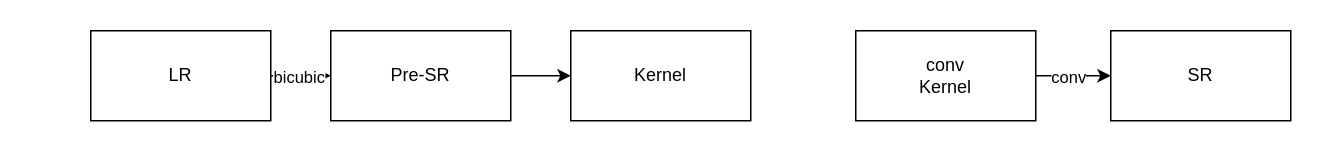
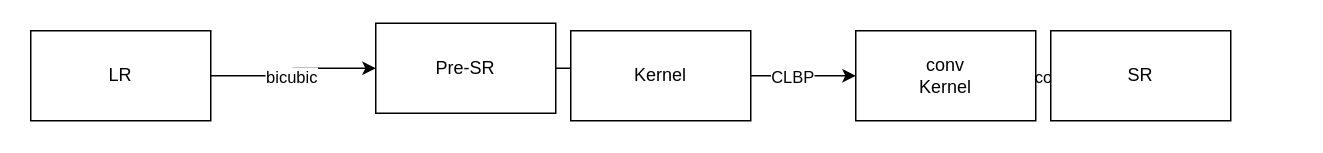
(181, 76) -> (121, 76)
(421, 76) -> (466, 68)
none -> (798, 76)
(1201, 76) -> (1141, 76)
